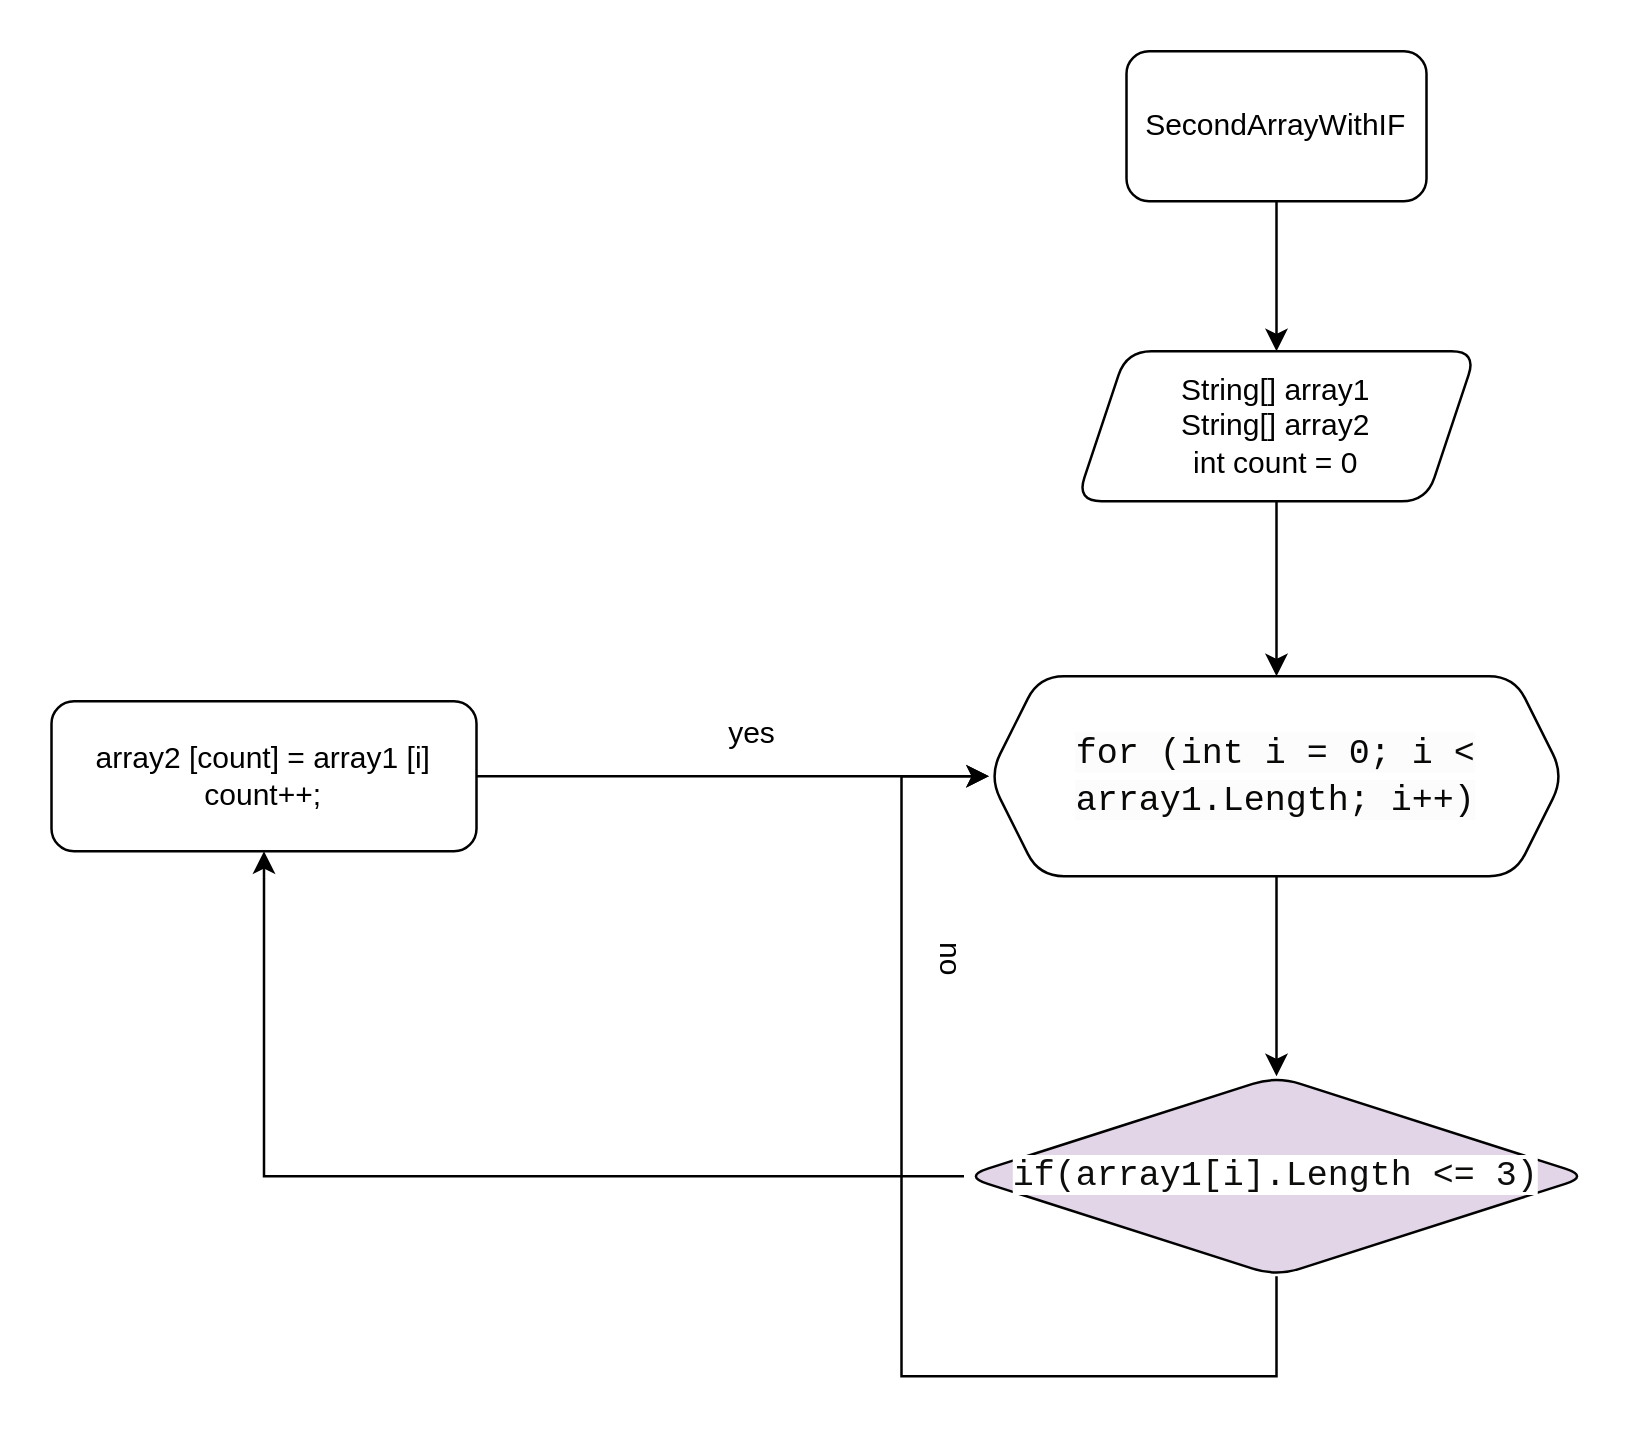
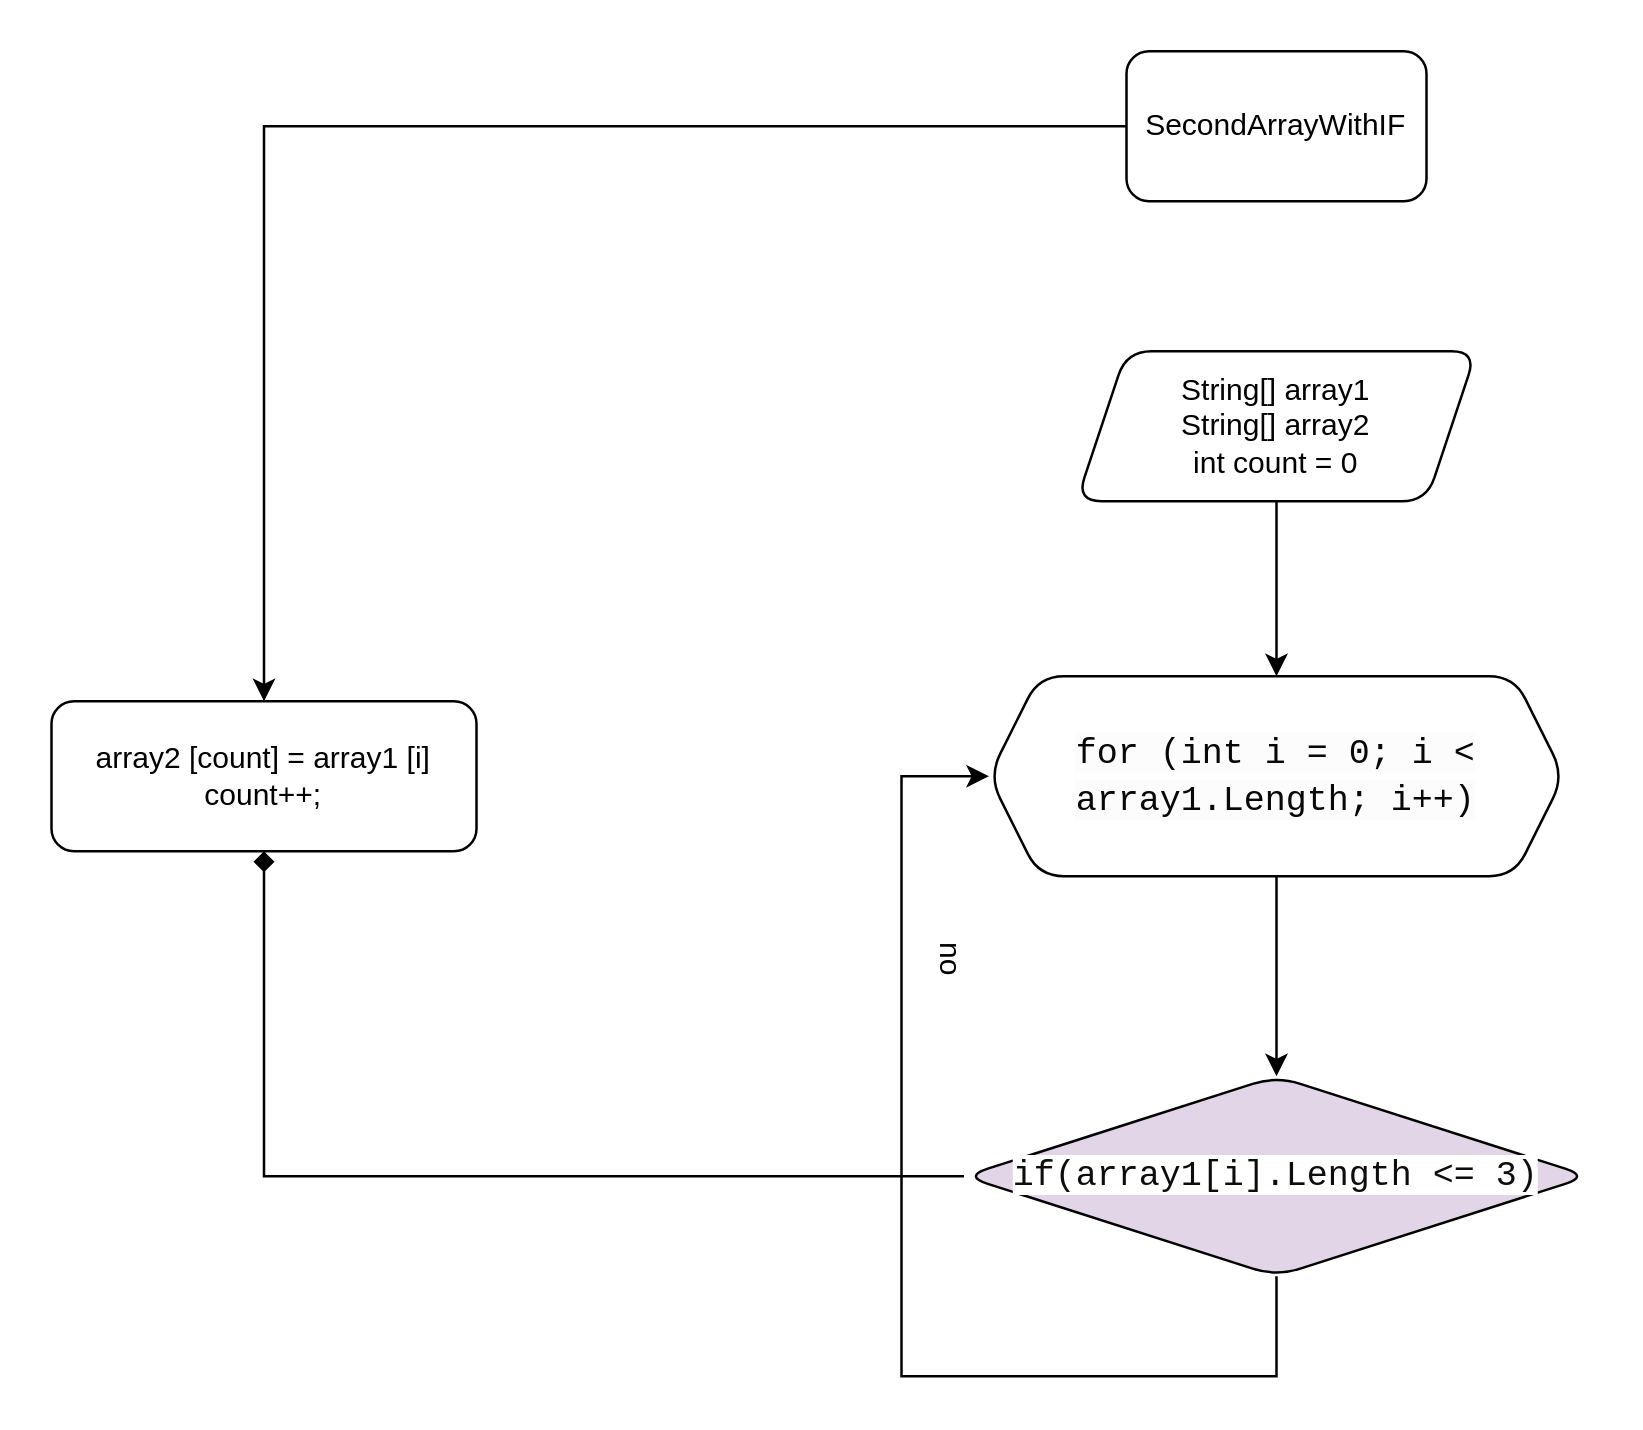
(1276, 268) -> (416, 126)
(751, 734) -> none
(685, 776) -> none
(264, 870) -> (264, 872)
